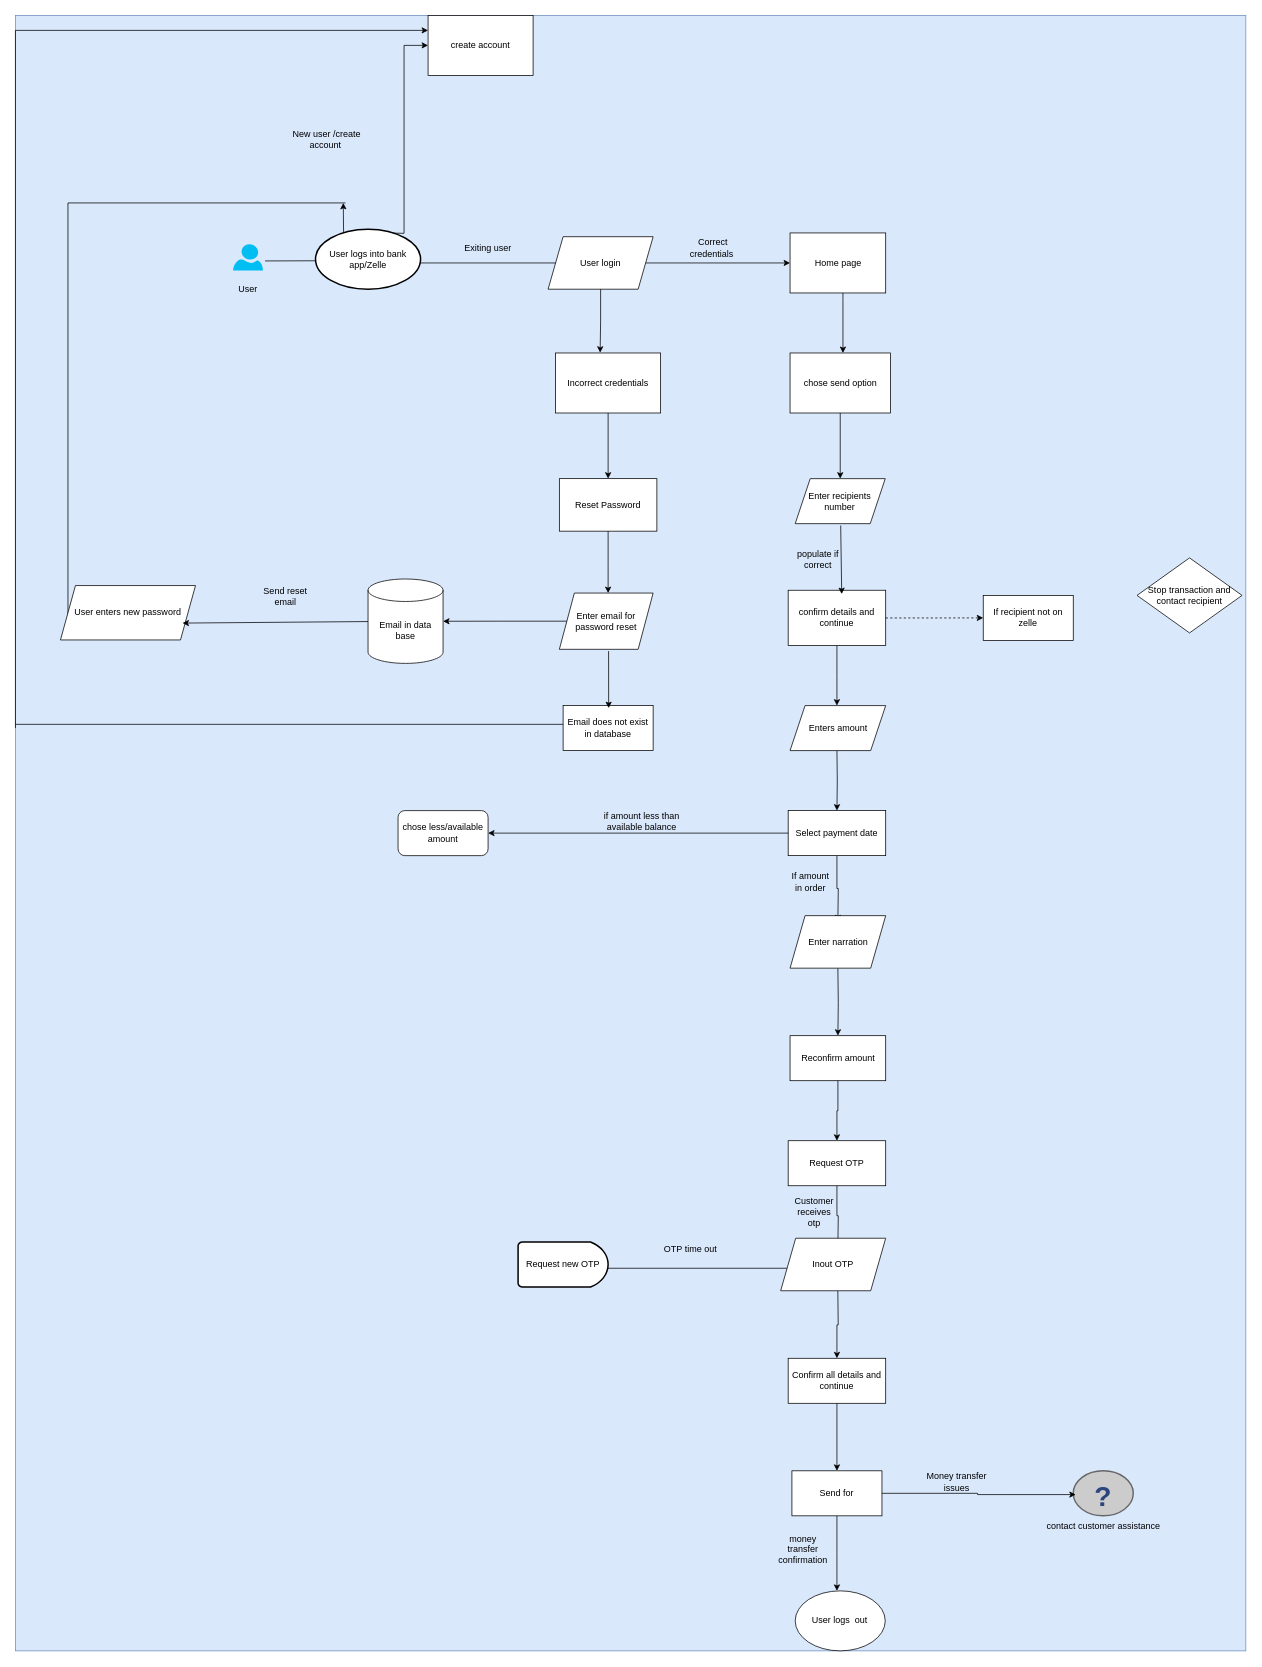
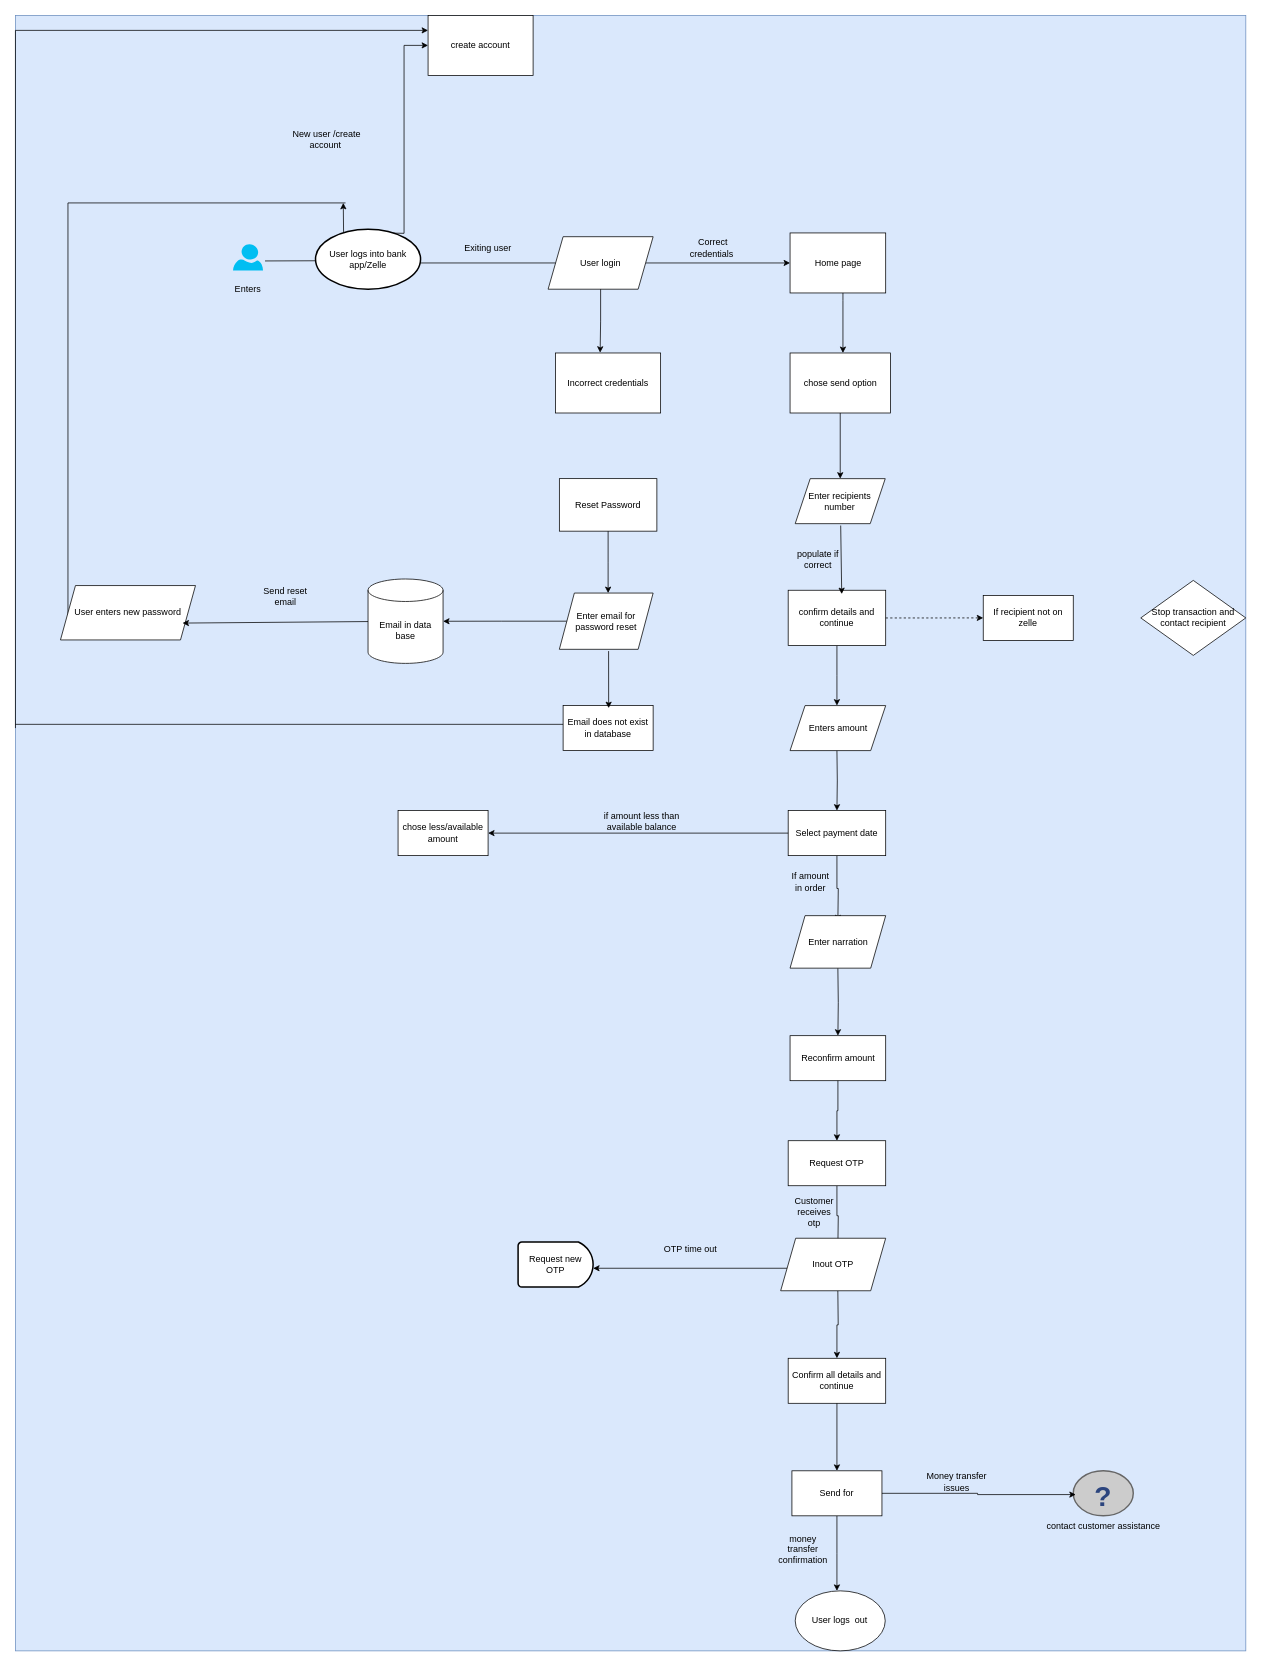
(248, 289) -> (248, 289)
(608, 472) -> none
(1189, 595) -> (1193, 618)
(443, 833) -> (443, 833)
(563, 1264) -> (555, 1264)
